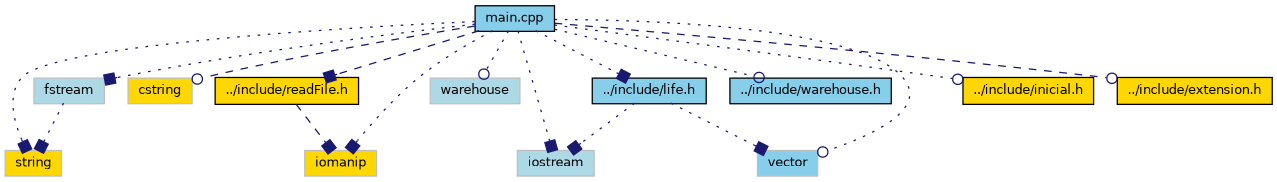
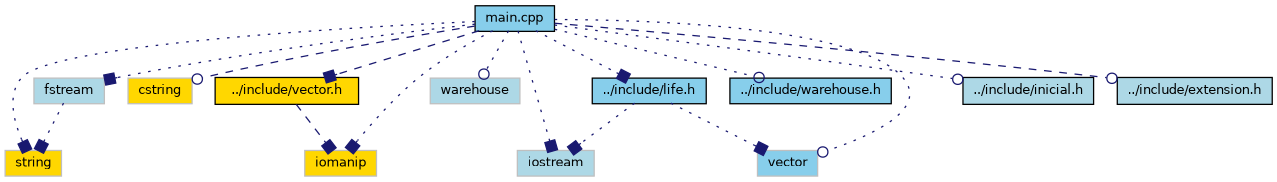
(287, 91) -> (287, 91)
(1028, 91) -> (1028, 91)
(1195, 91) -> (1195, 91)
